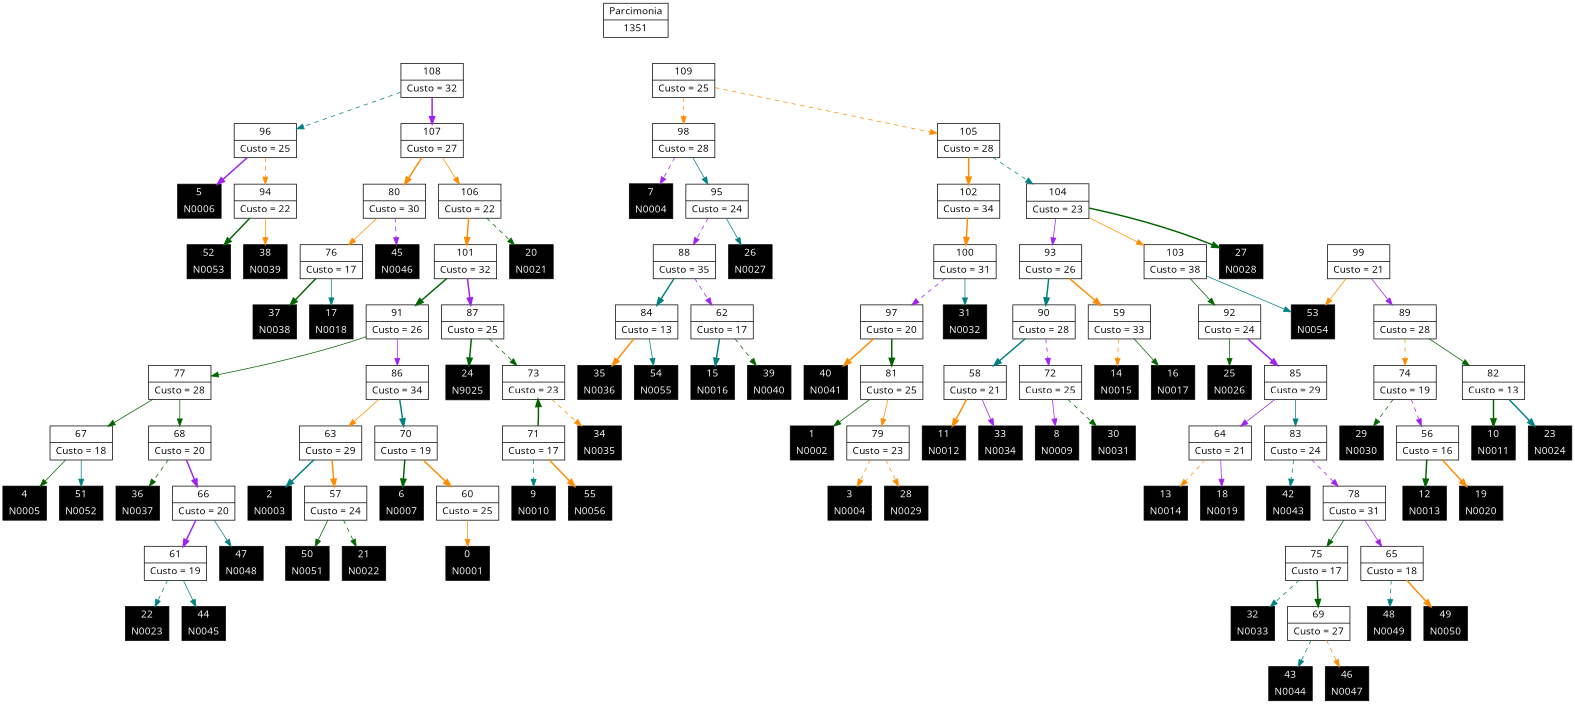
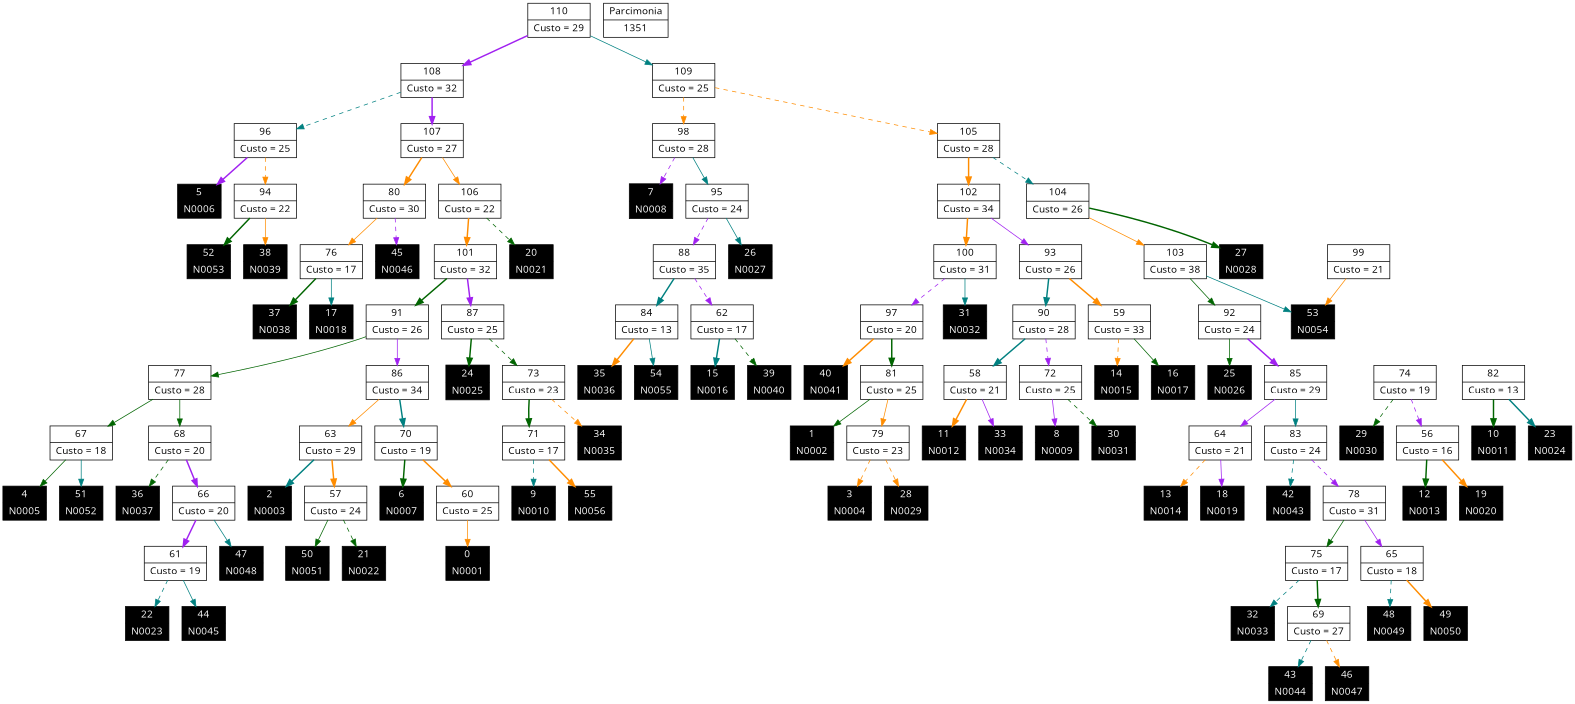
none -> (559, 20)
(651, 210) -> (651, 210)
(1058, 210) -> (1058, 210)
(1055, 228) -> (1007, 229)
(1405, 322) -> none
(468, 391) -> (468, 391)
(538, 416) -> (529, 409)
